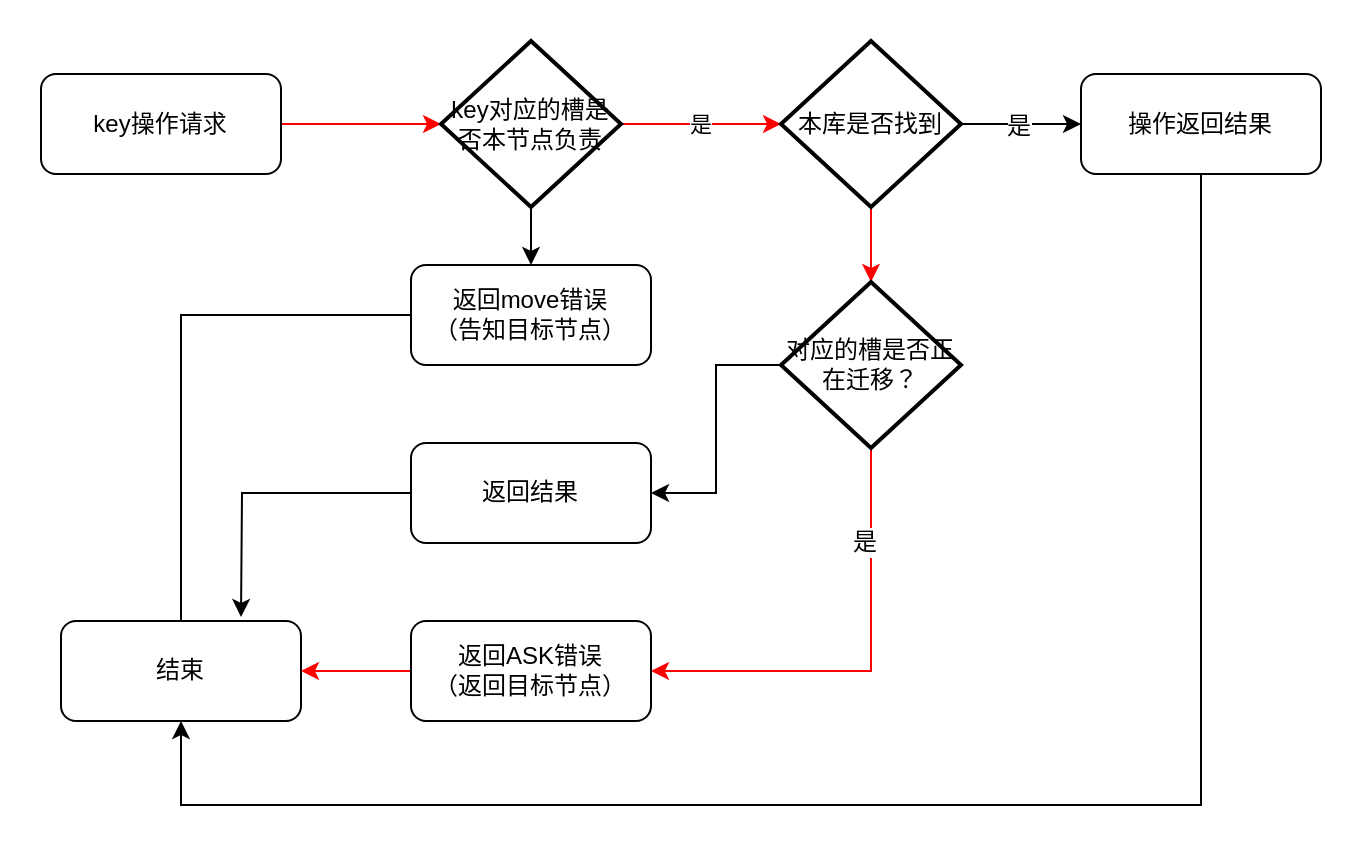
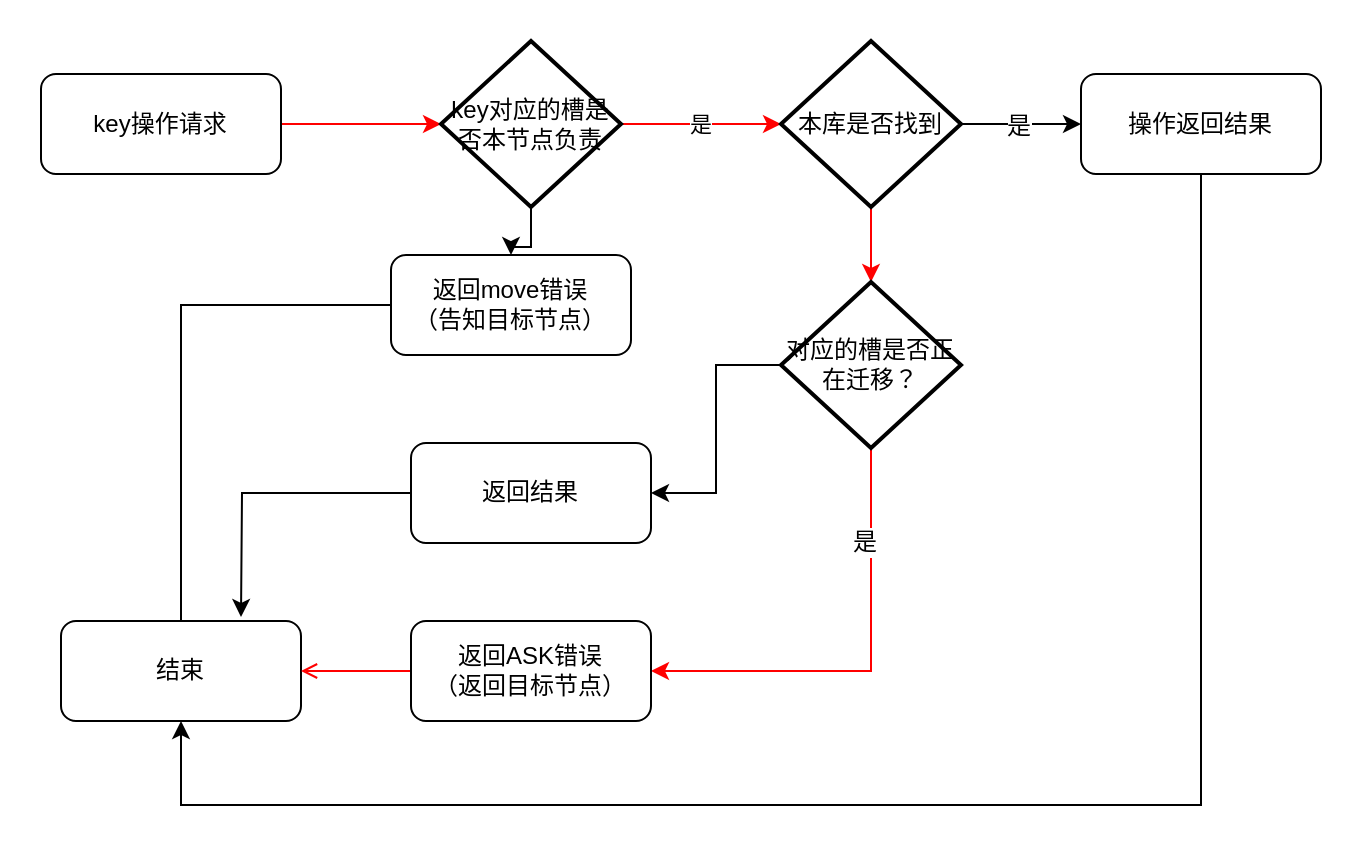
(531, 315) -> (511, 305)
(316, 671) -> (313, 671)
